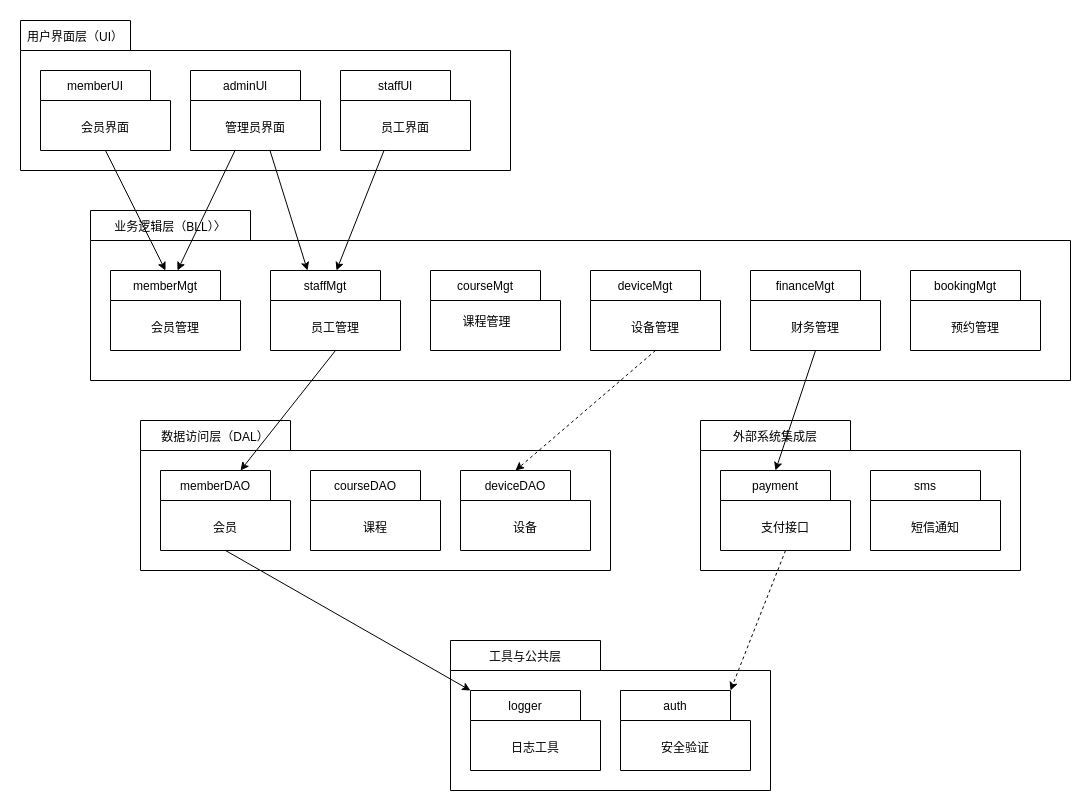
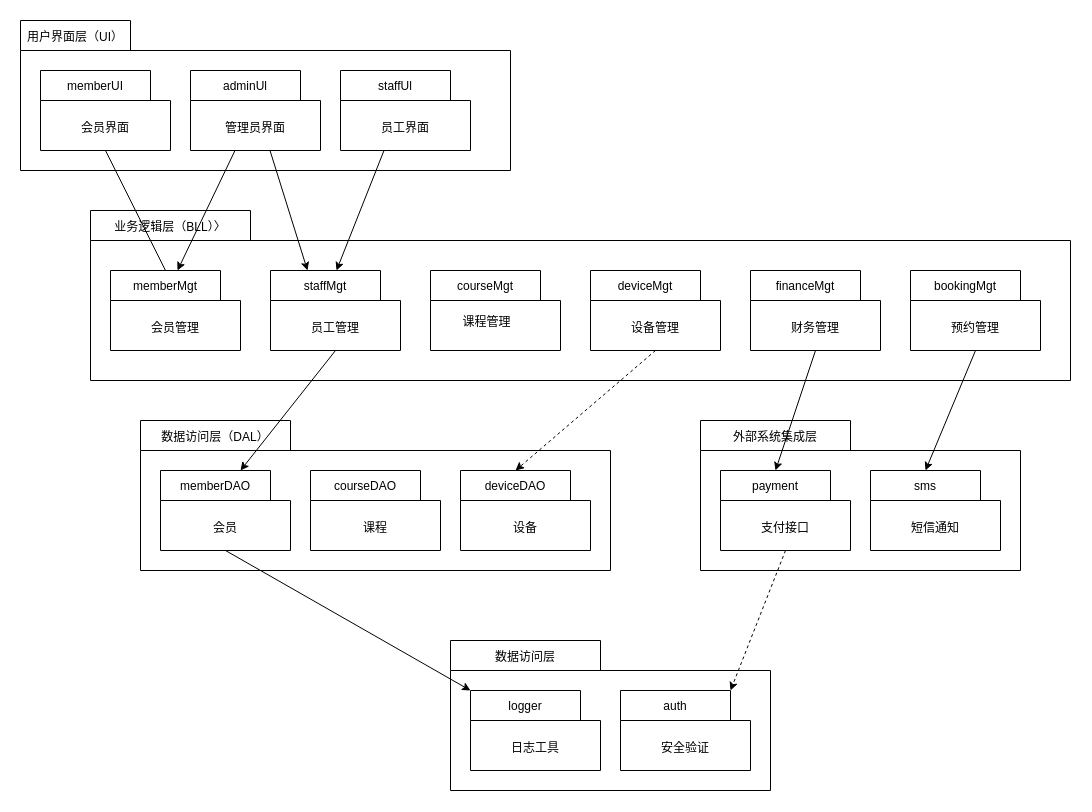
(162, 263) -> (163, 265)
none -> (952, 407)
(526, 656) -> (526, 656)
